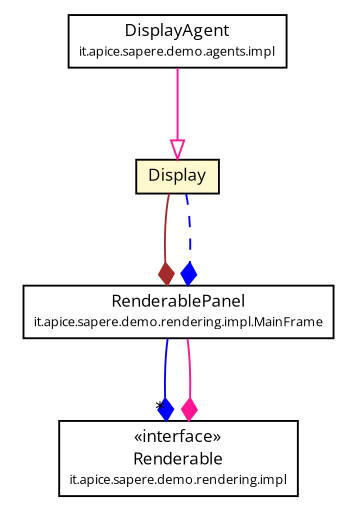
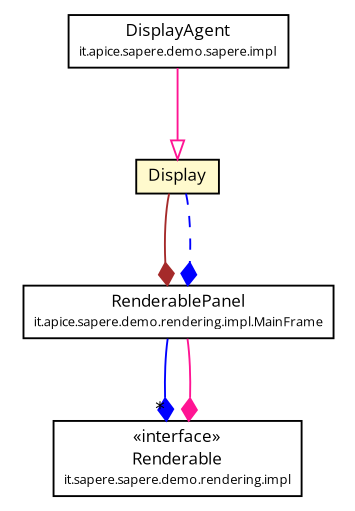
(178, 52) -> (179, 52)
(179, 480) -> (178, 480)
